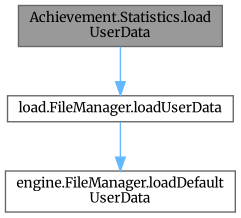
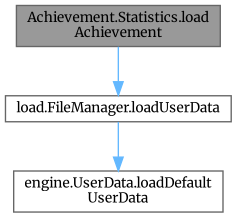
(120, 26) -> (118, 26)
(120, 192) -> (118, 192)
